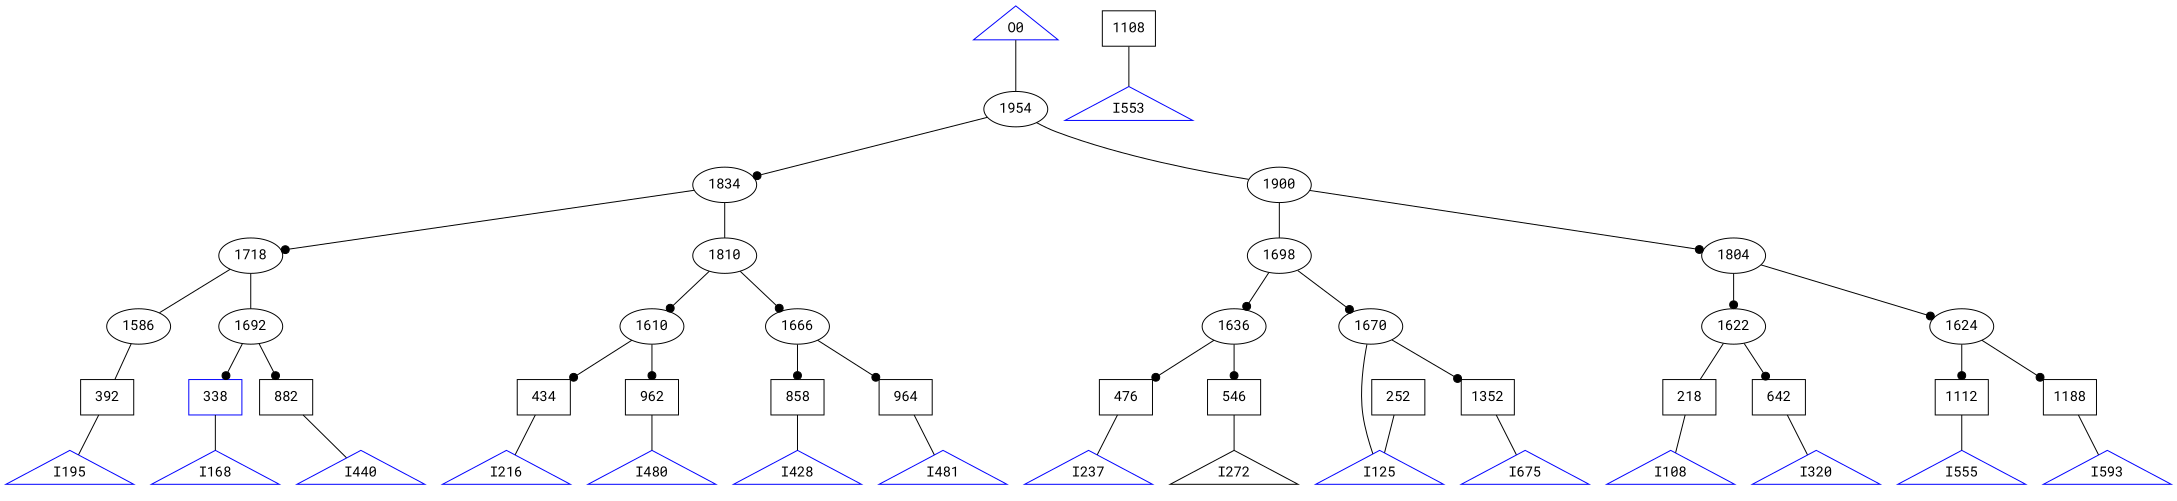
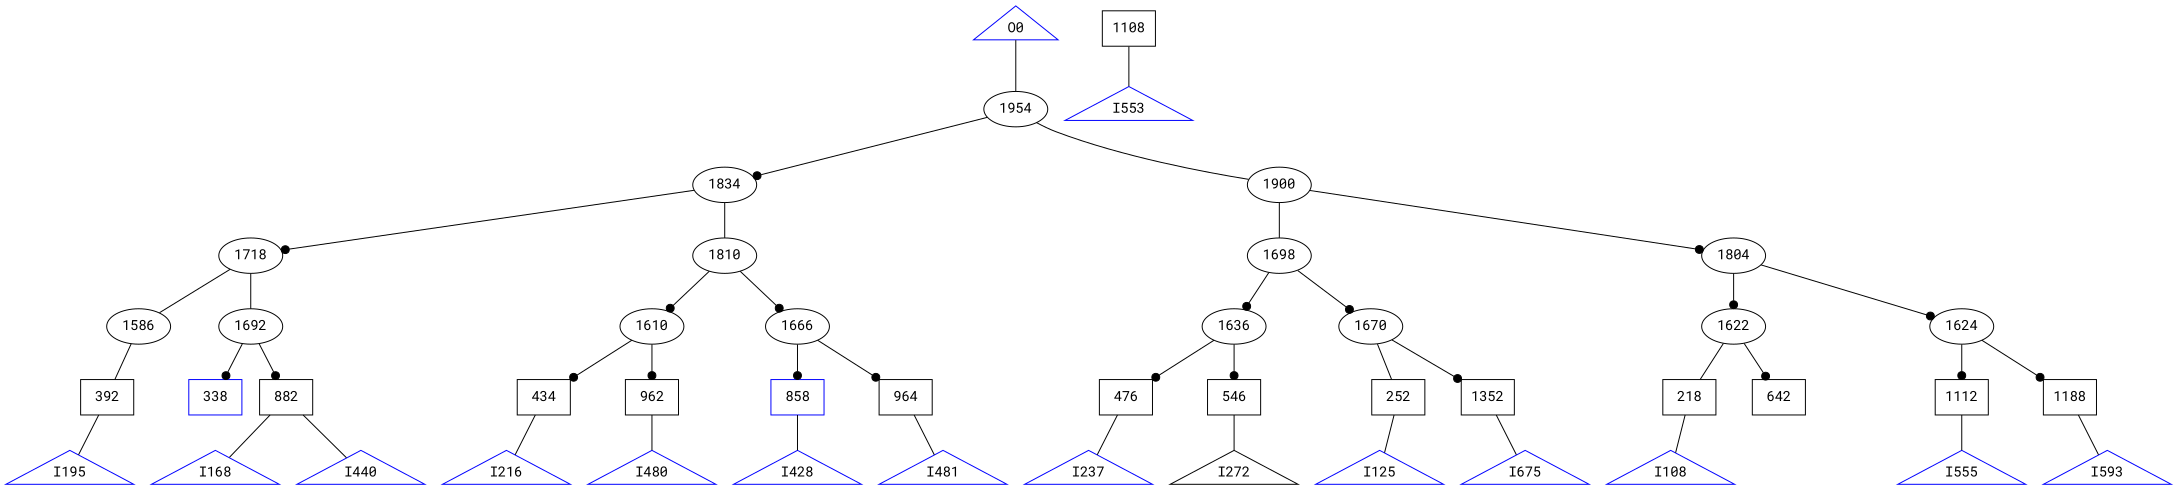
(797, 397) -> (797, 397)
(1362, 400) -> (1384, 362)
(215, 433) -> (250, 436)
(1816, 473) -> none
